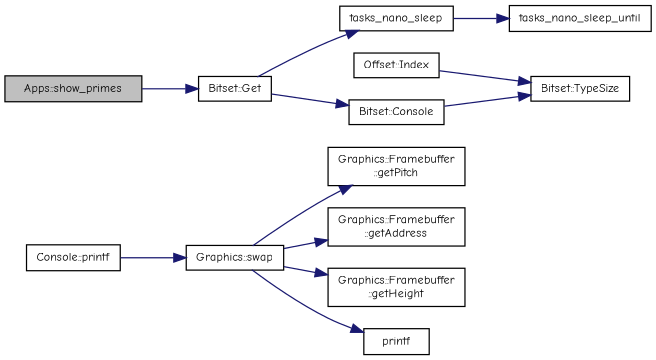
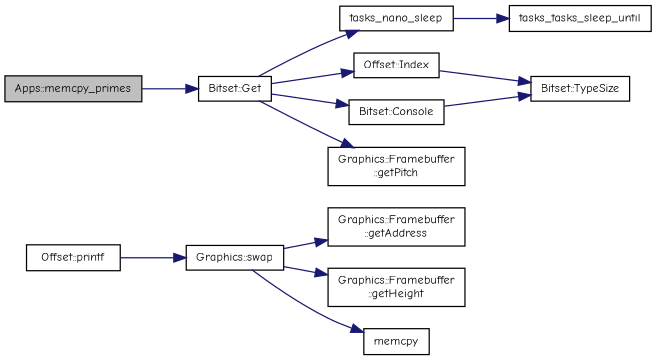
(580, 18) -> (580, 18)
none -> (306, 78)
(73, 89) -> (73, 89)
(296, 217) -> (300, 122)
(73, 258) -> (73, 258)
(397, 342) -> (397, 342)
